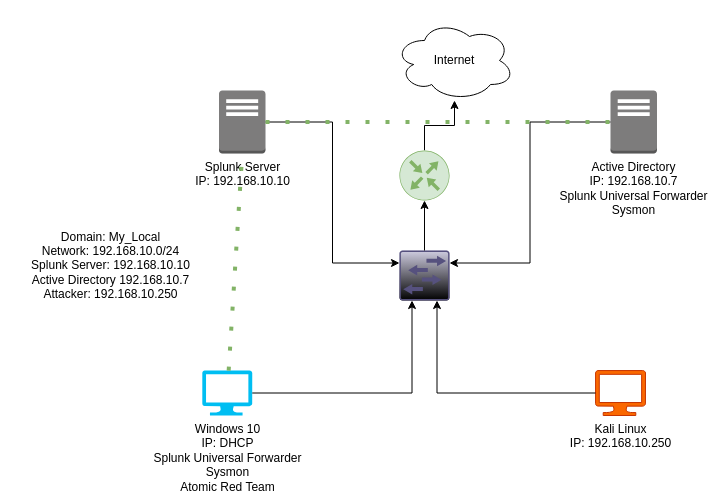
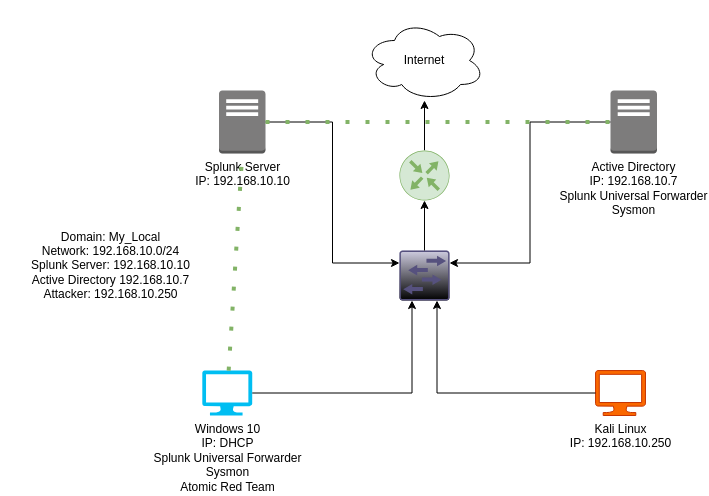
(455, 61) -> (425, 61)
